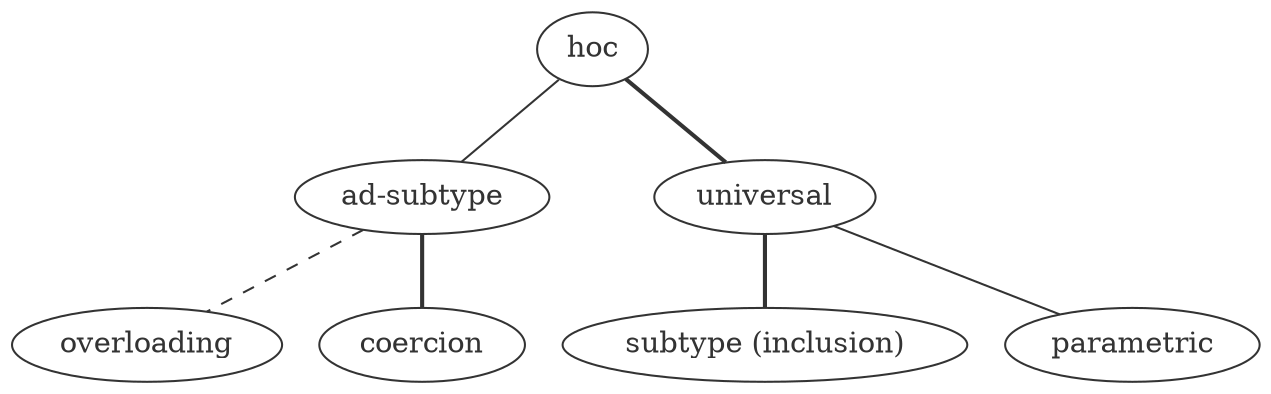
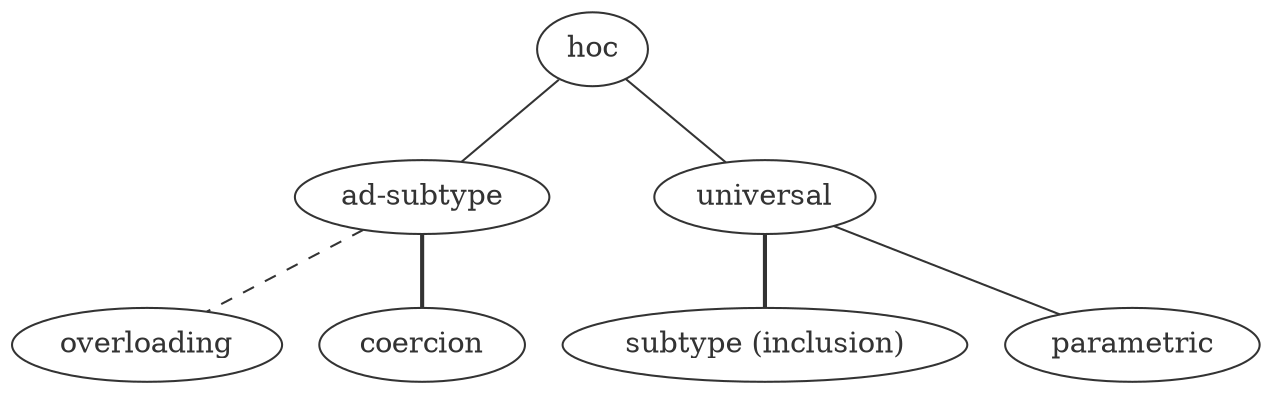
(676, 121) -> (676, 121)
